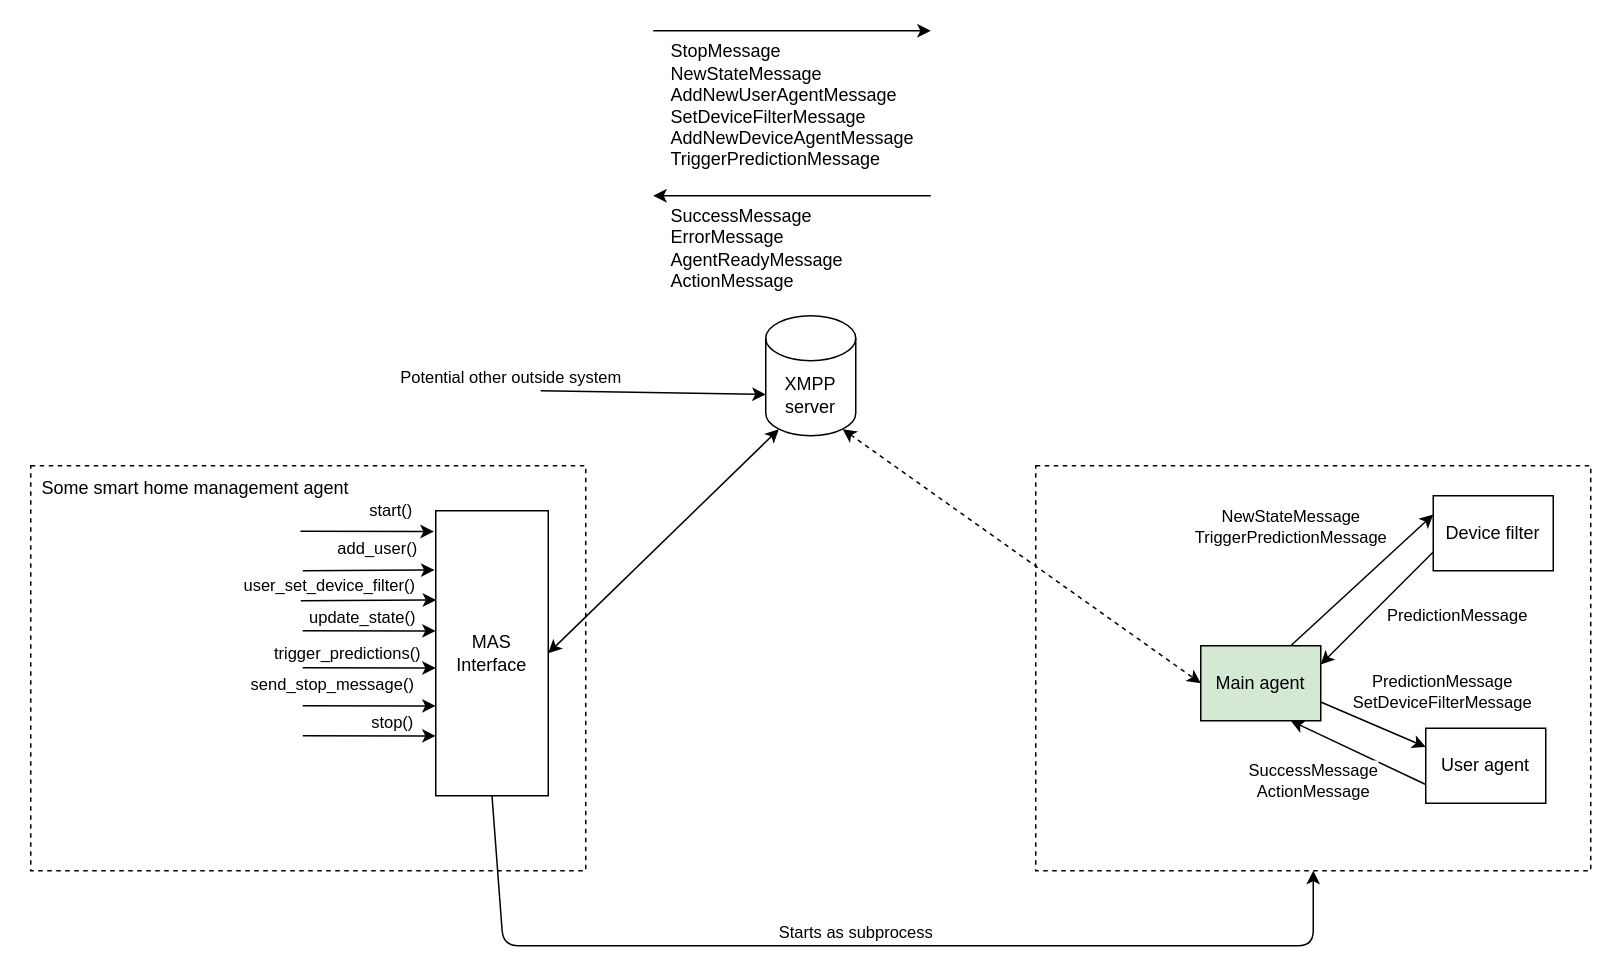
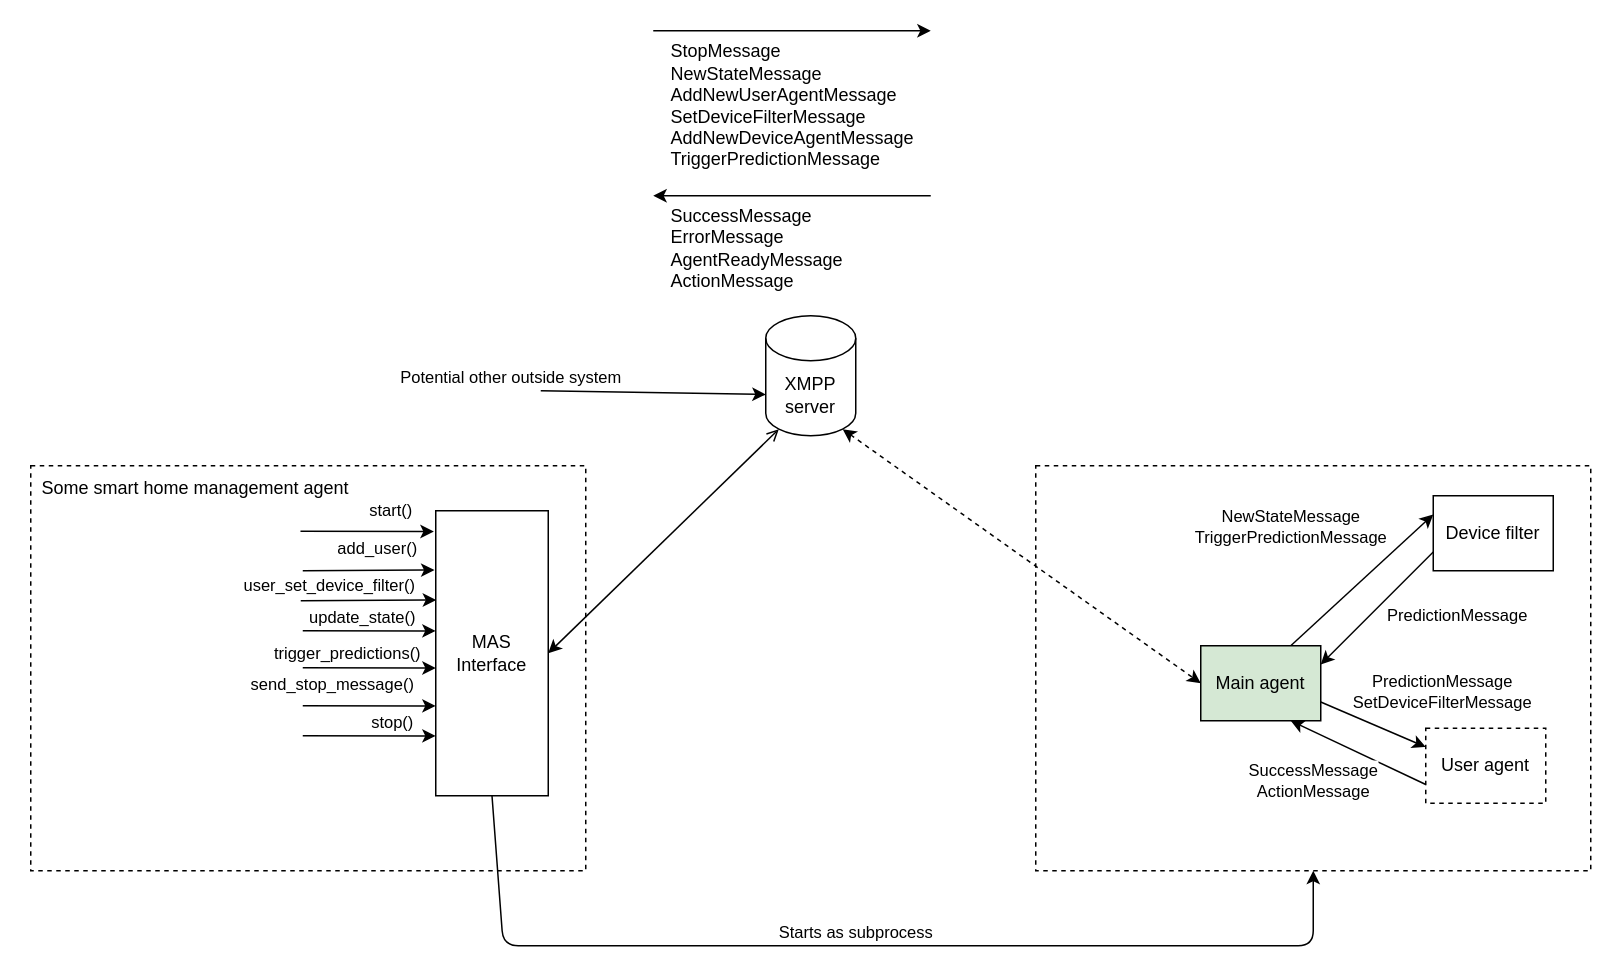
(771, 437) -> (773, 435)
(1486, 766) -> (1486, 766)
